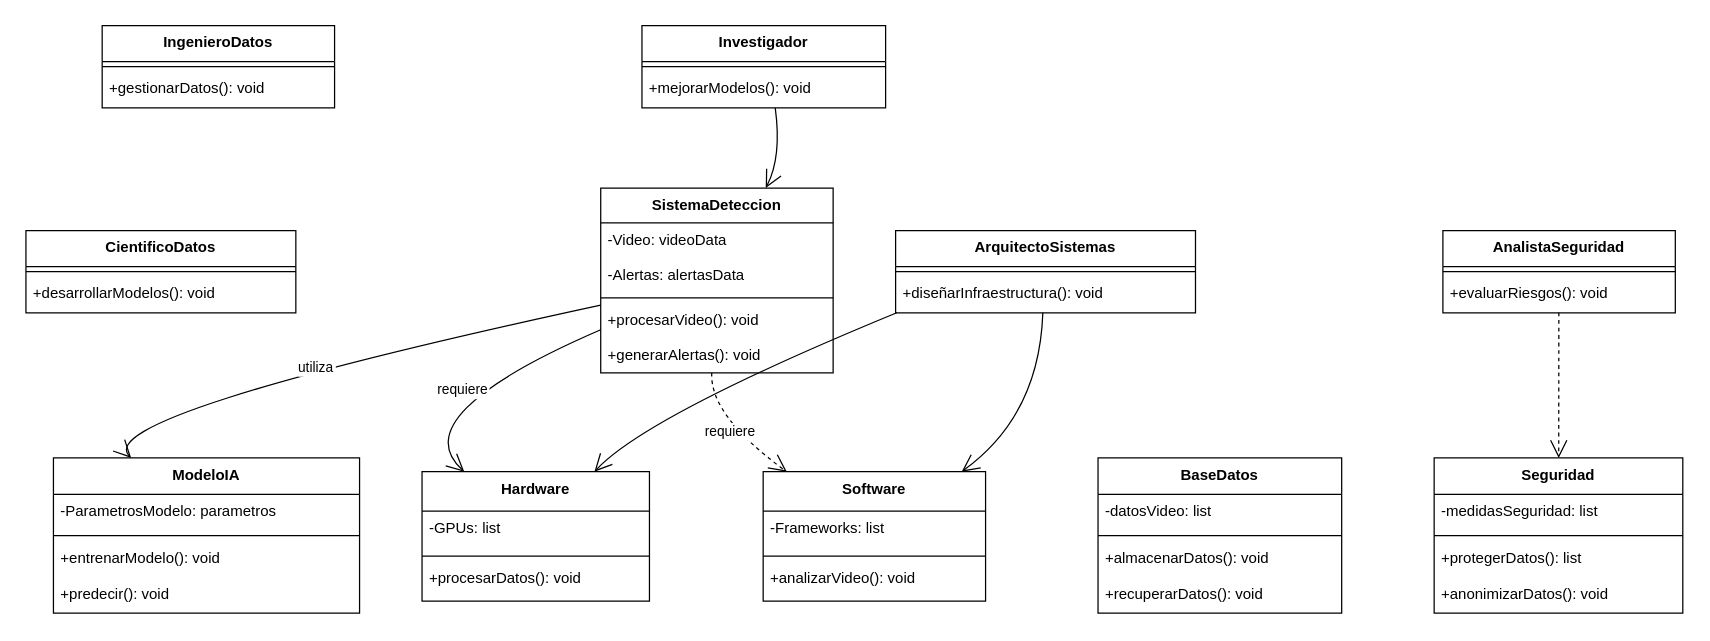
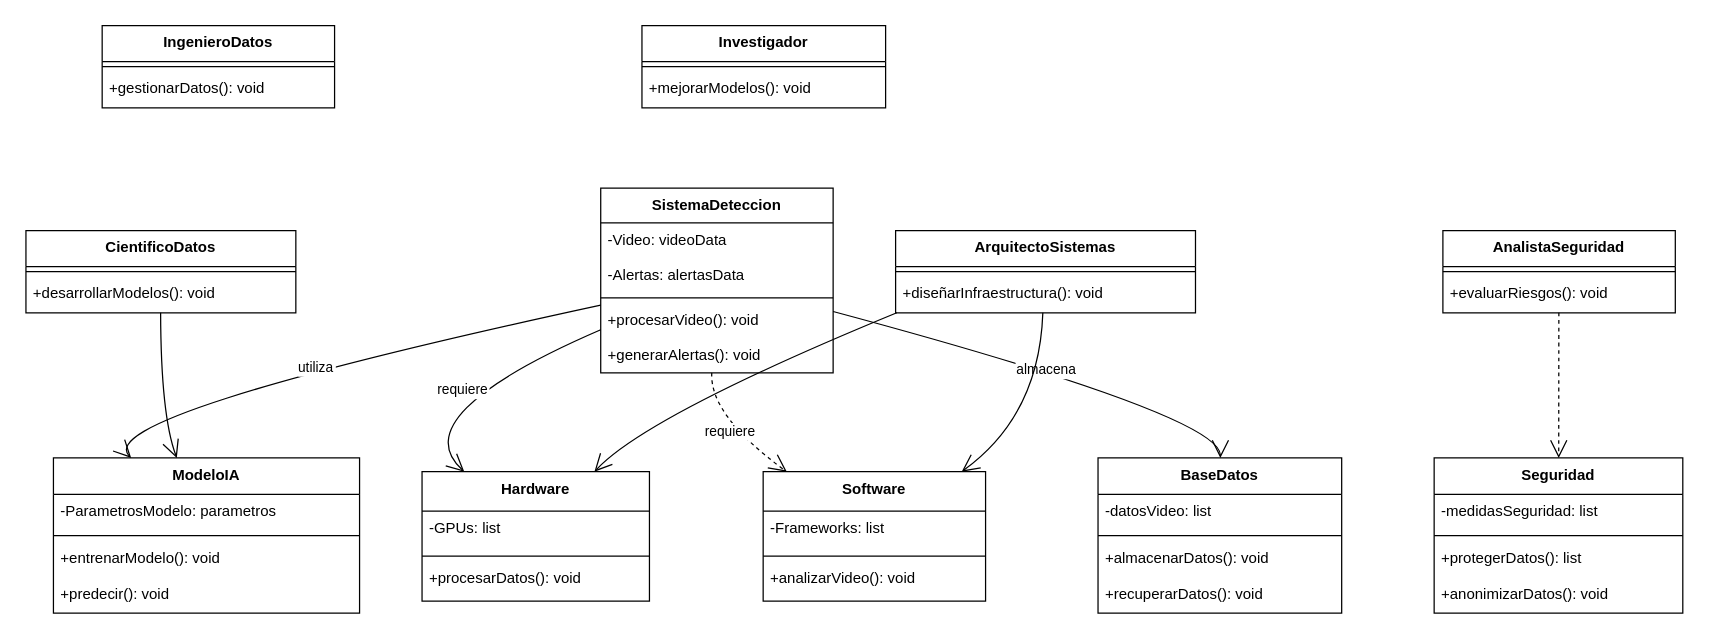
(777, 148) -> none
none -> (944, 342)
none -> (163, 385)
